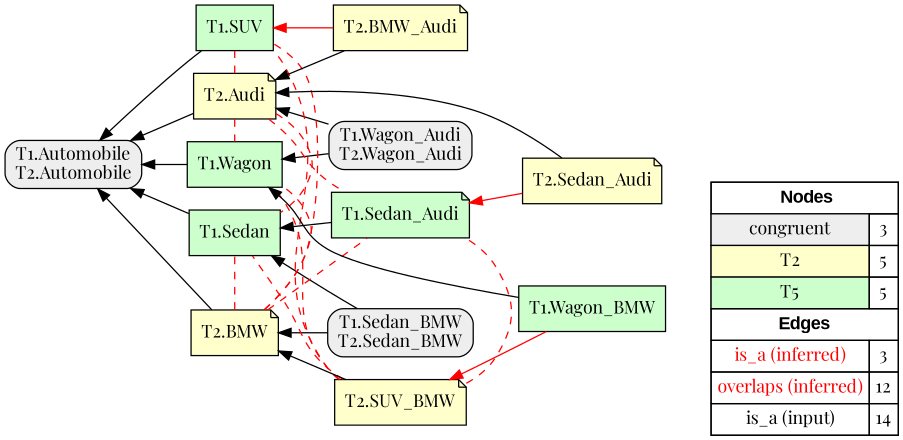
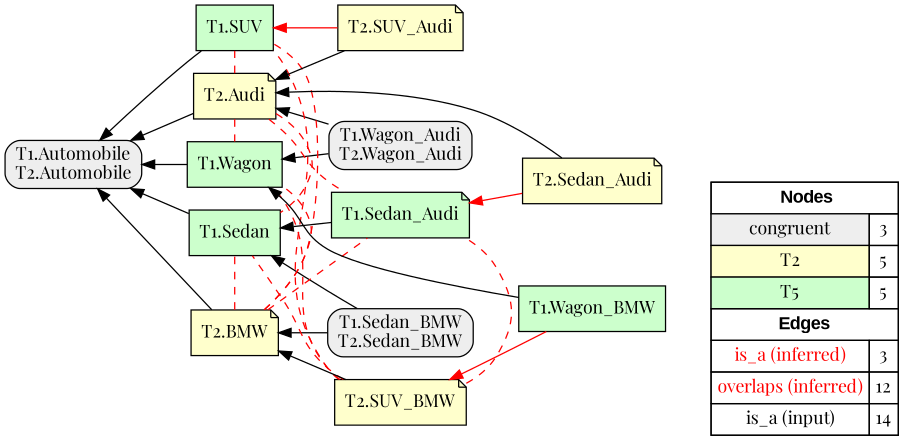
(400, 28) -> (400, 28)
